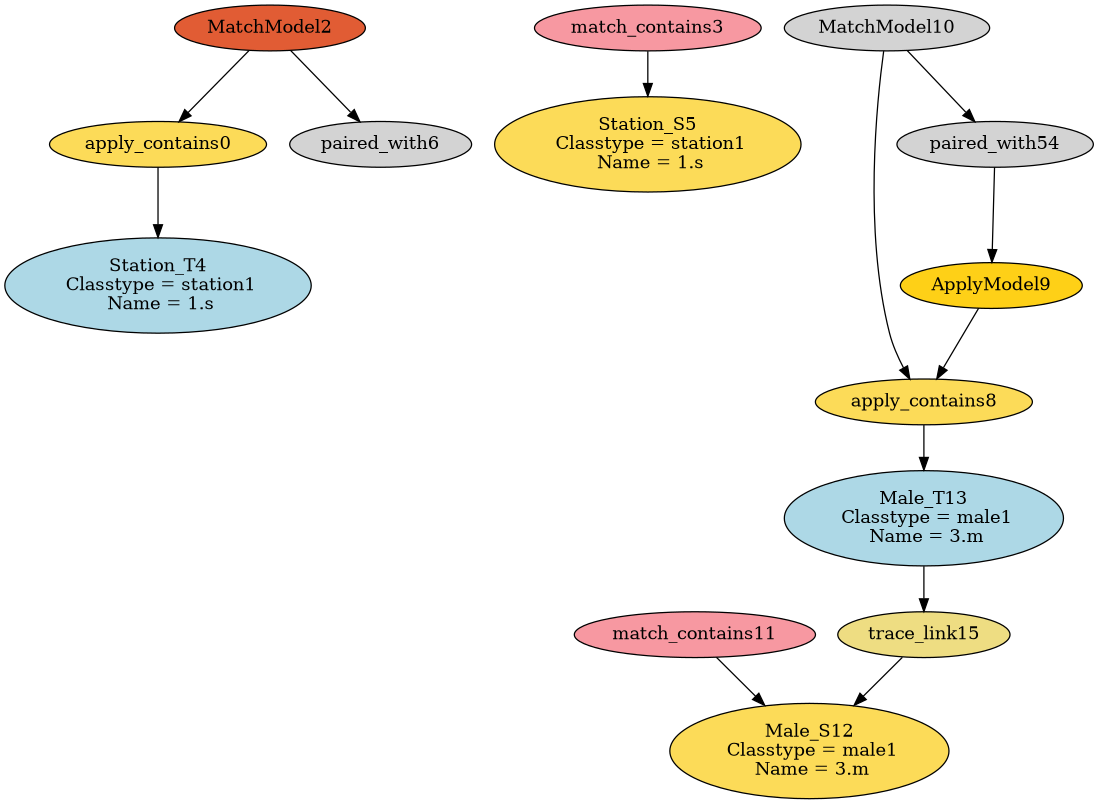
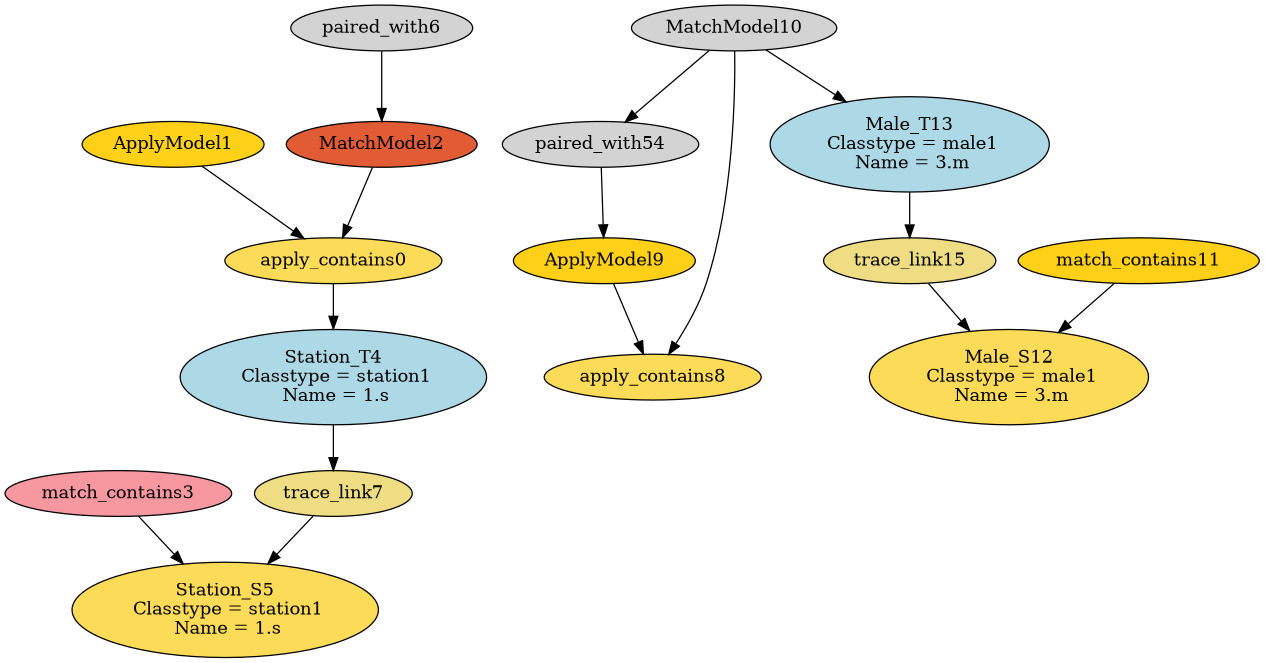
(321, 81) -> (382, 80)
none -> (173, 144)
(924, 441) -> (801, 72)
none -> (333, 494)
(695, 635) -> (1139, 261)
